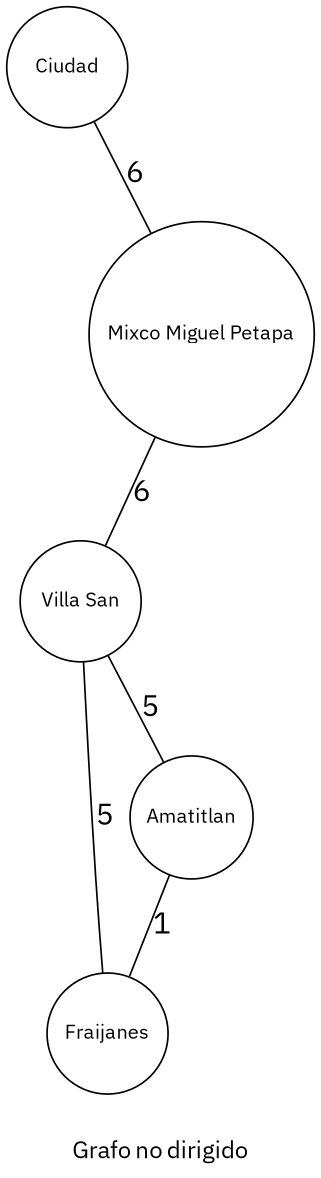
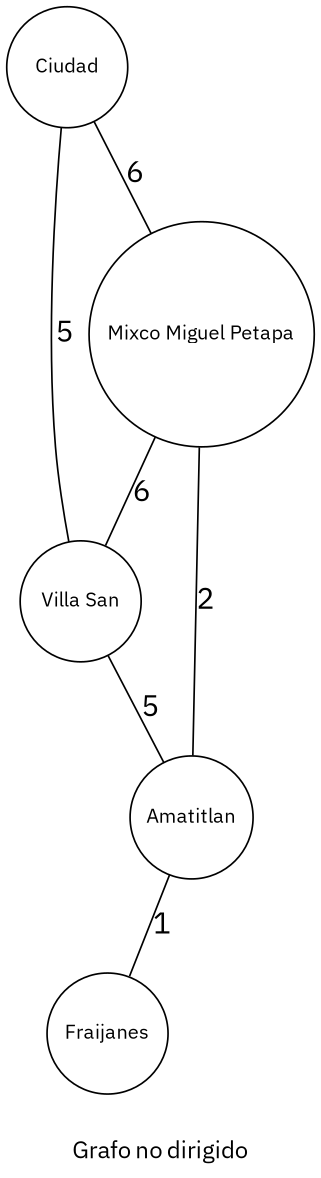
none -> (196, 601)
(92, 818) -> (52, 335)
